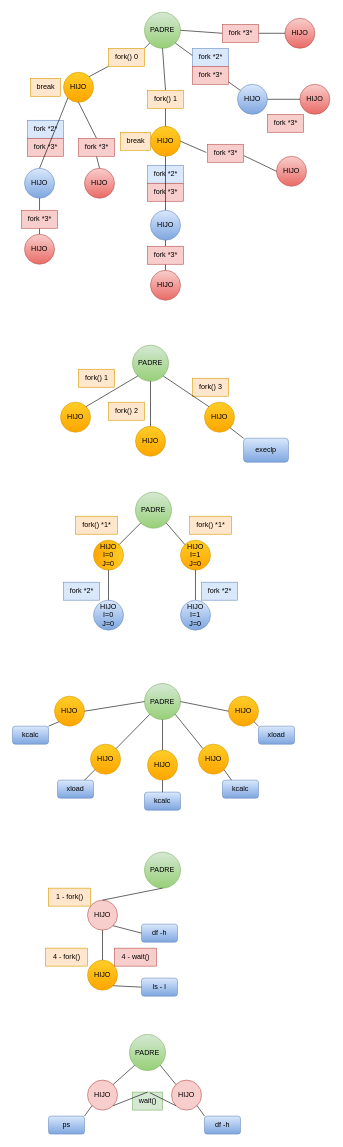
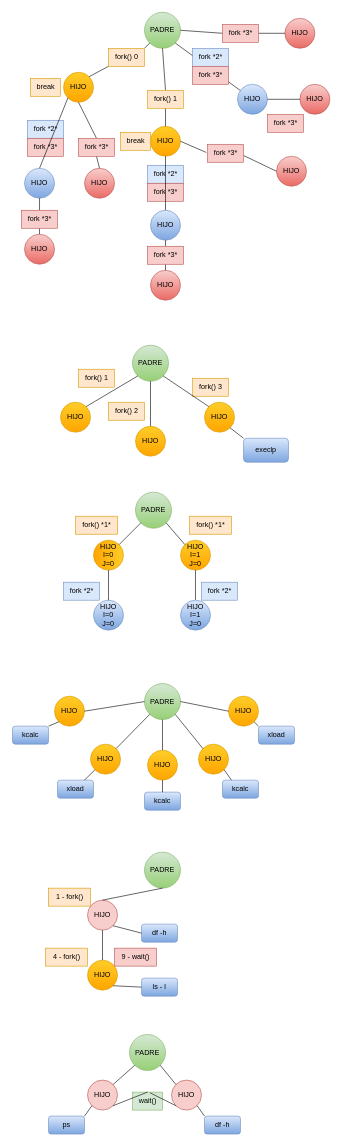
(136, 957) -> (136, 957)
